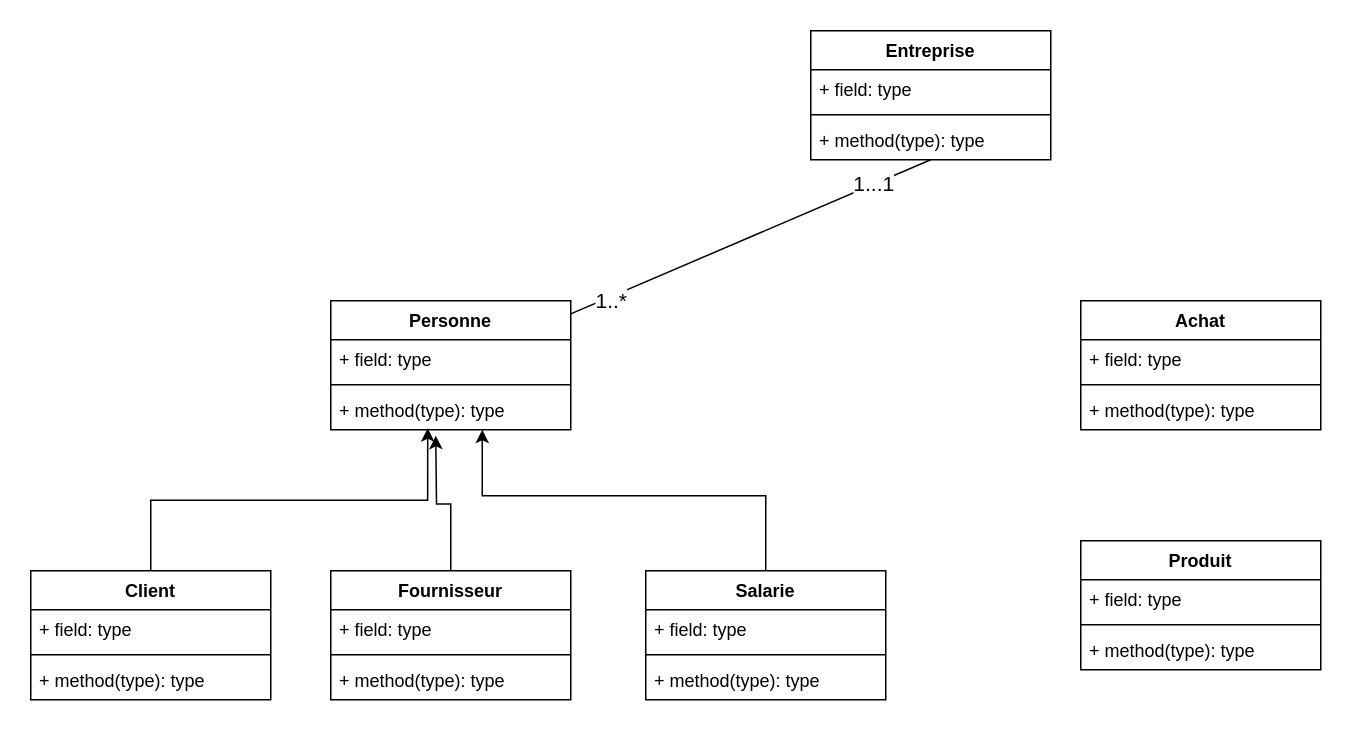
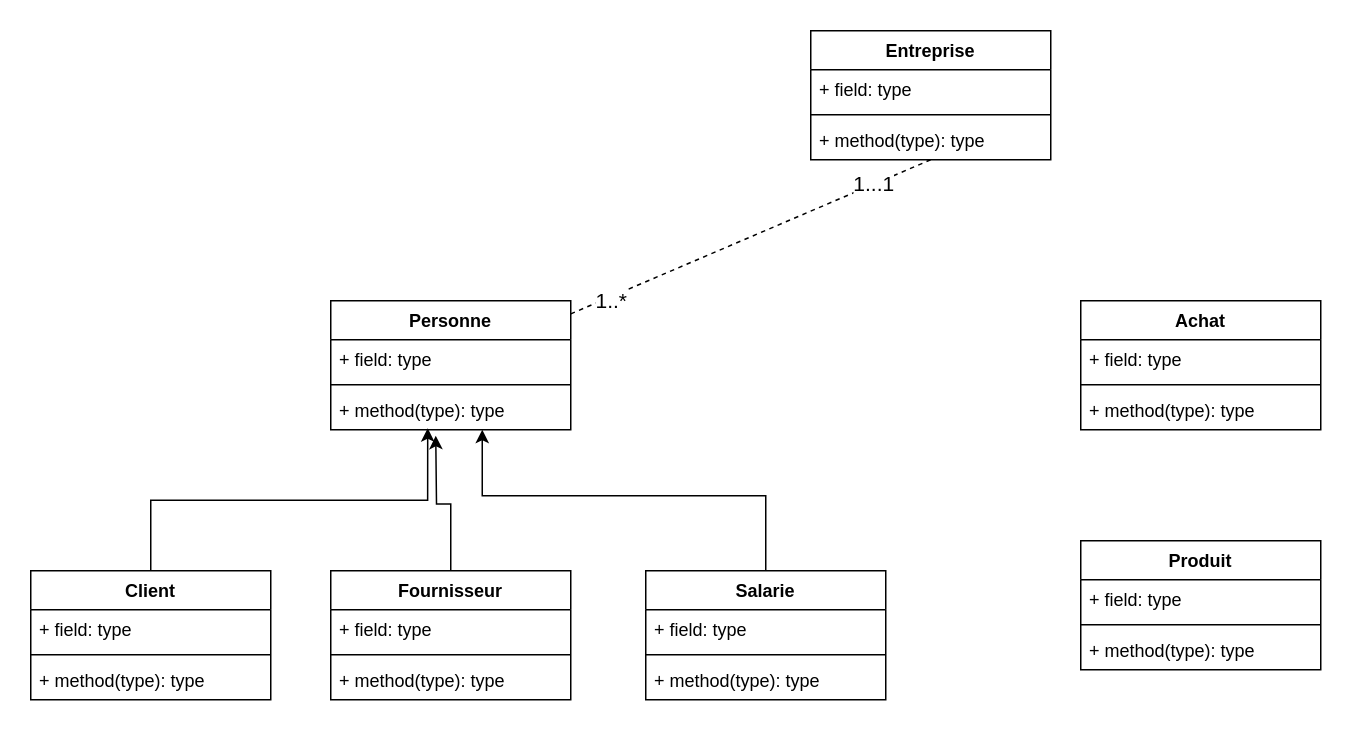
(739, 242) -> (739, 242)
